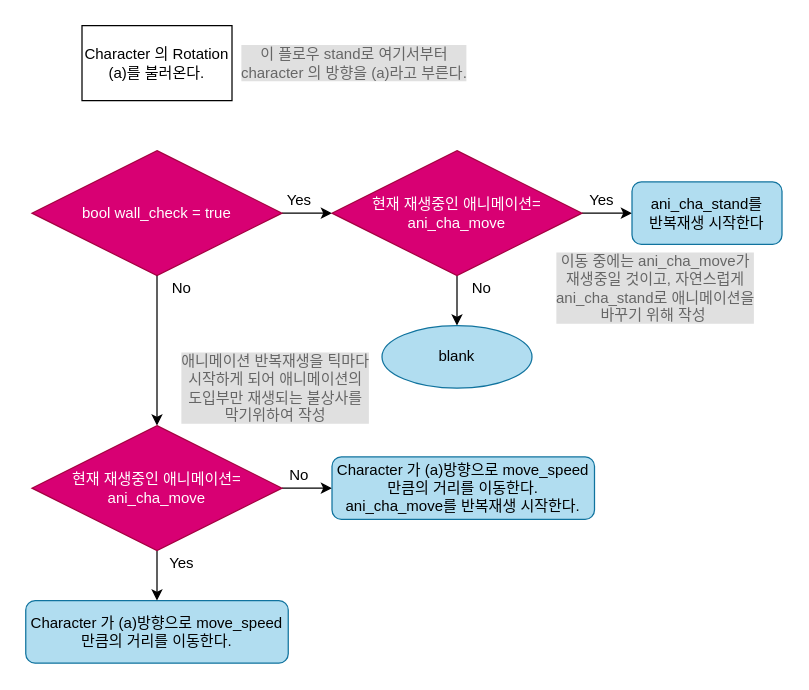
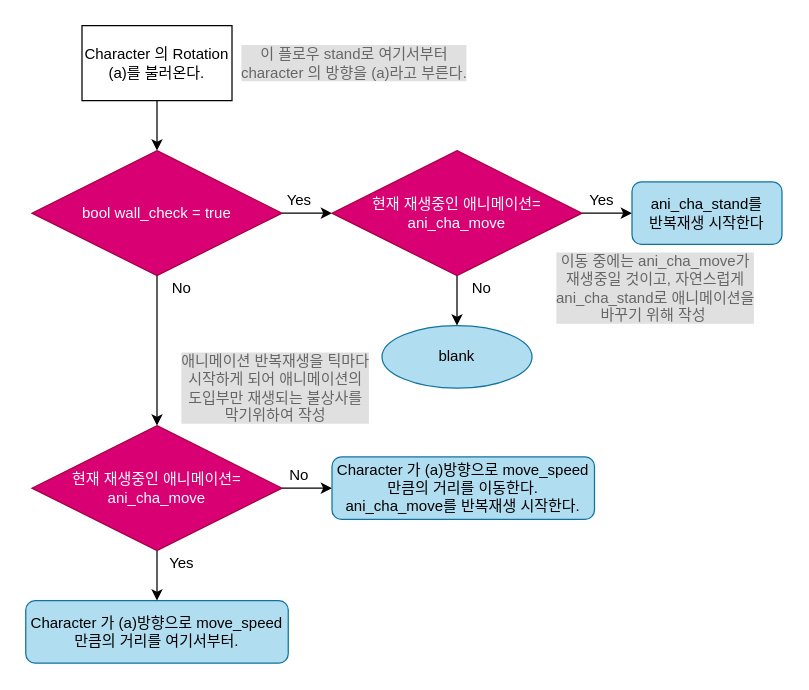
none -> (157, 122)
(157, 632) -> (157, 632)
